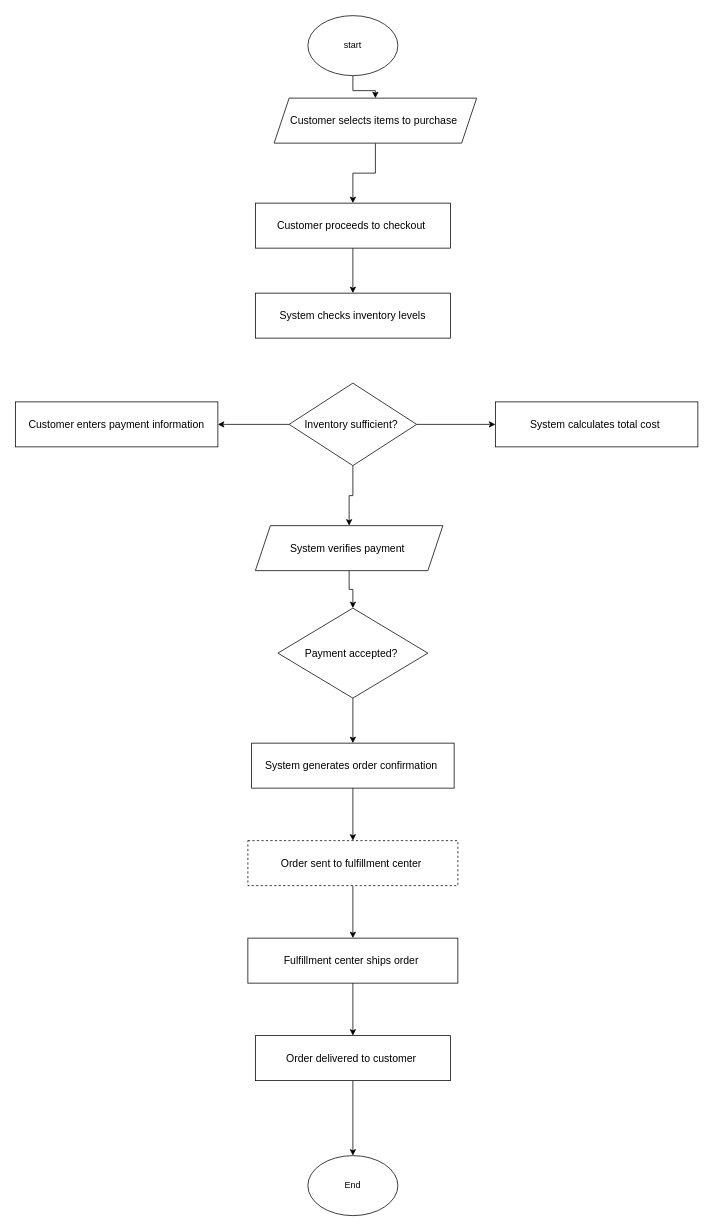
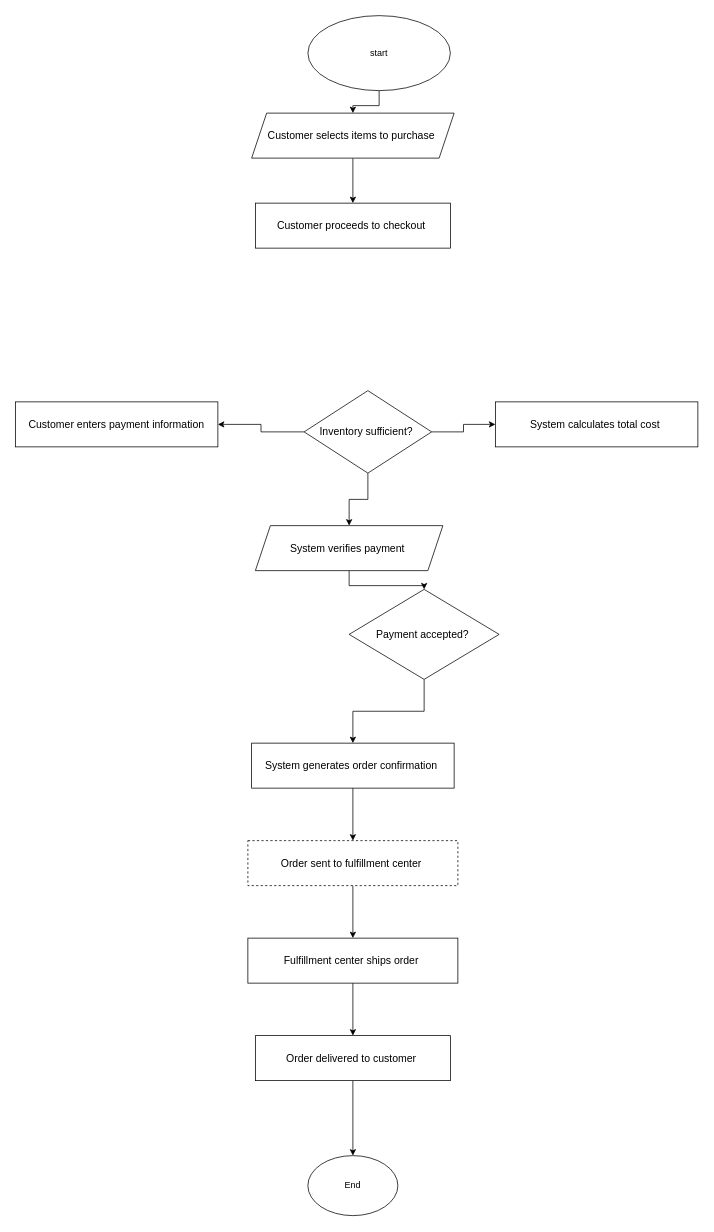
(353, 45) -> (379, 53)
(375, 120) -> (353, 135)
(353, 286) -> none
(353, 315) -> none
(353, 424) -> (368, 432)
(353, 653) -> (424, 634)
